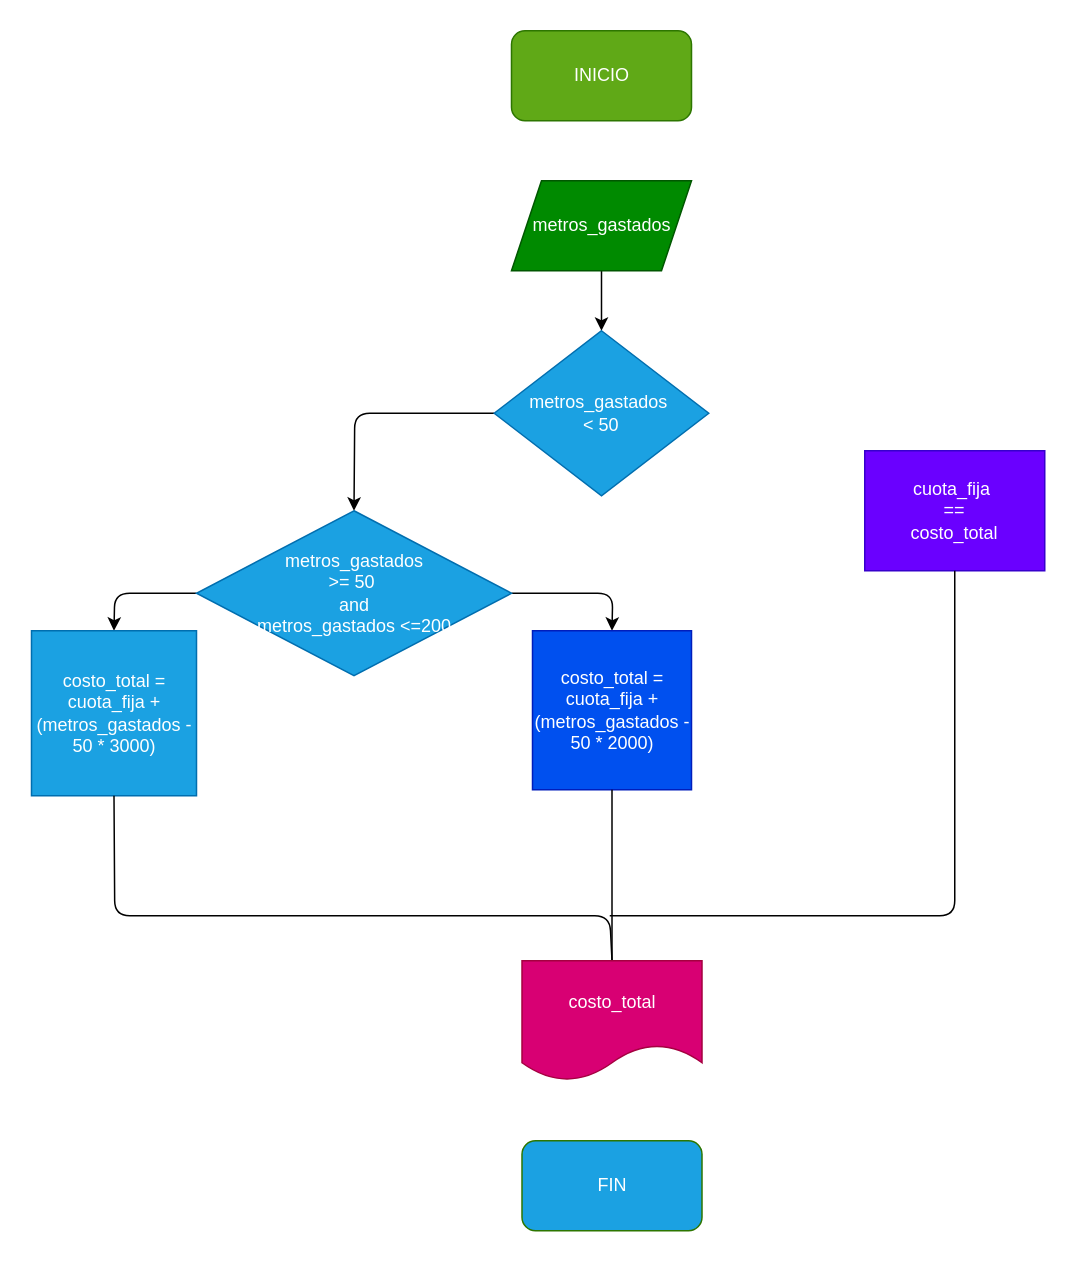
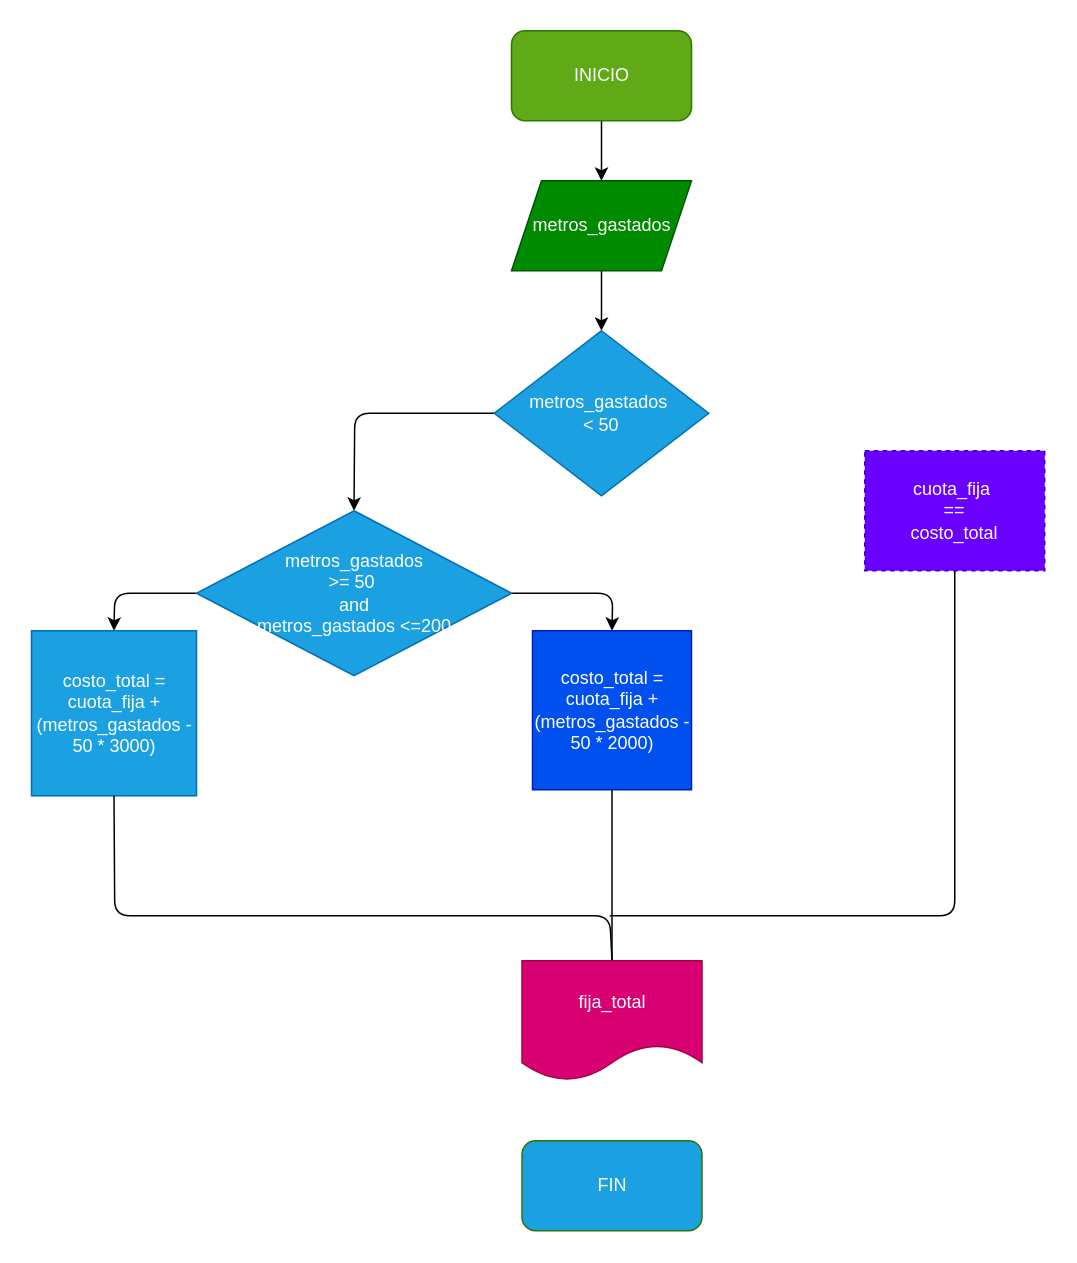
none -> (602, 146)
(955, 511) -> (955, 511)
(613, 1003) -> (613, 1003)
